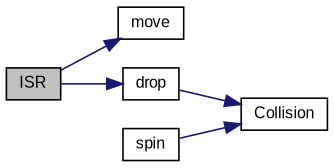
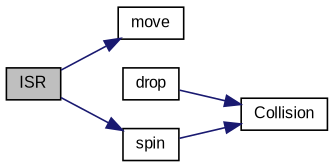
(84, 84) -> (85, 110)
